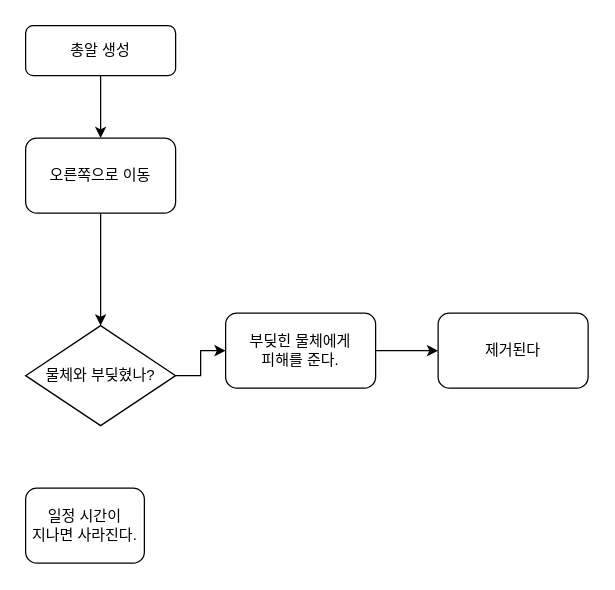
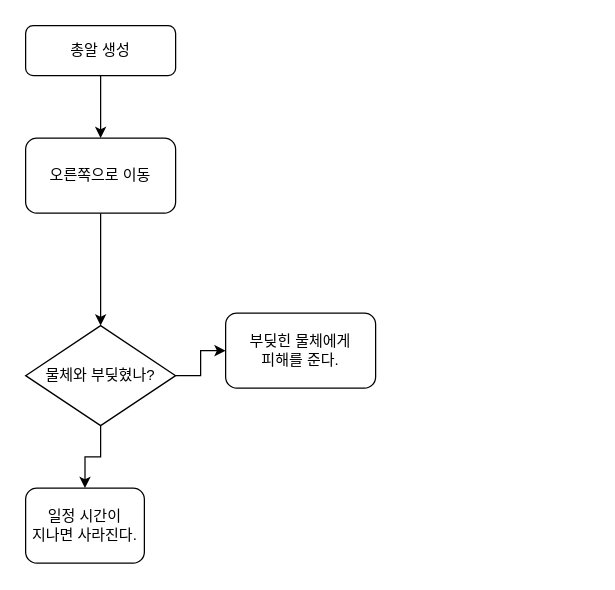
(403, 351) -> none
(513, 351) -> none
none -> (98, 457)
